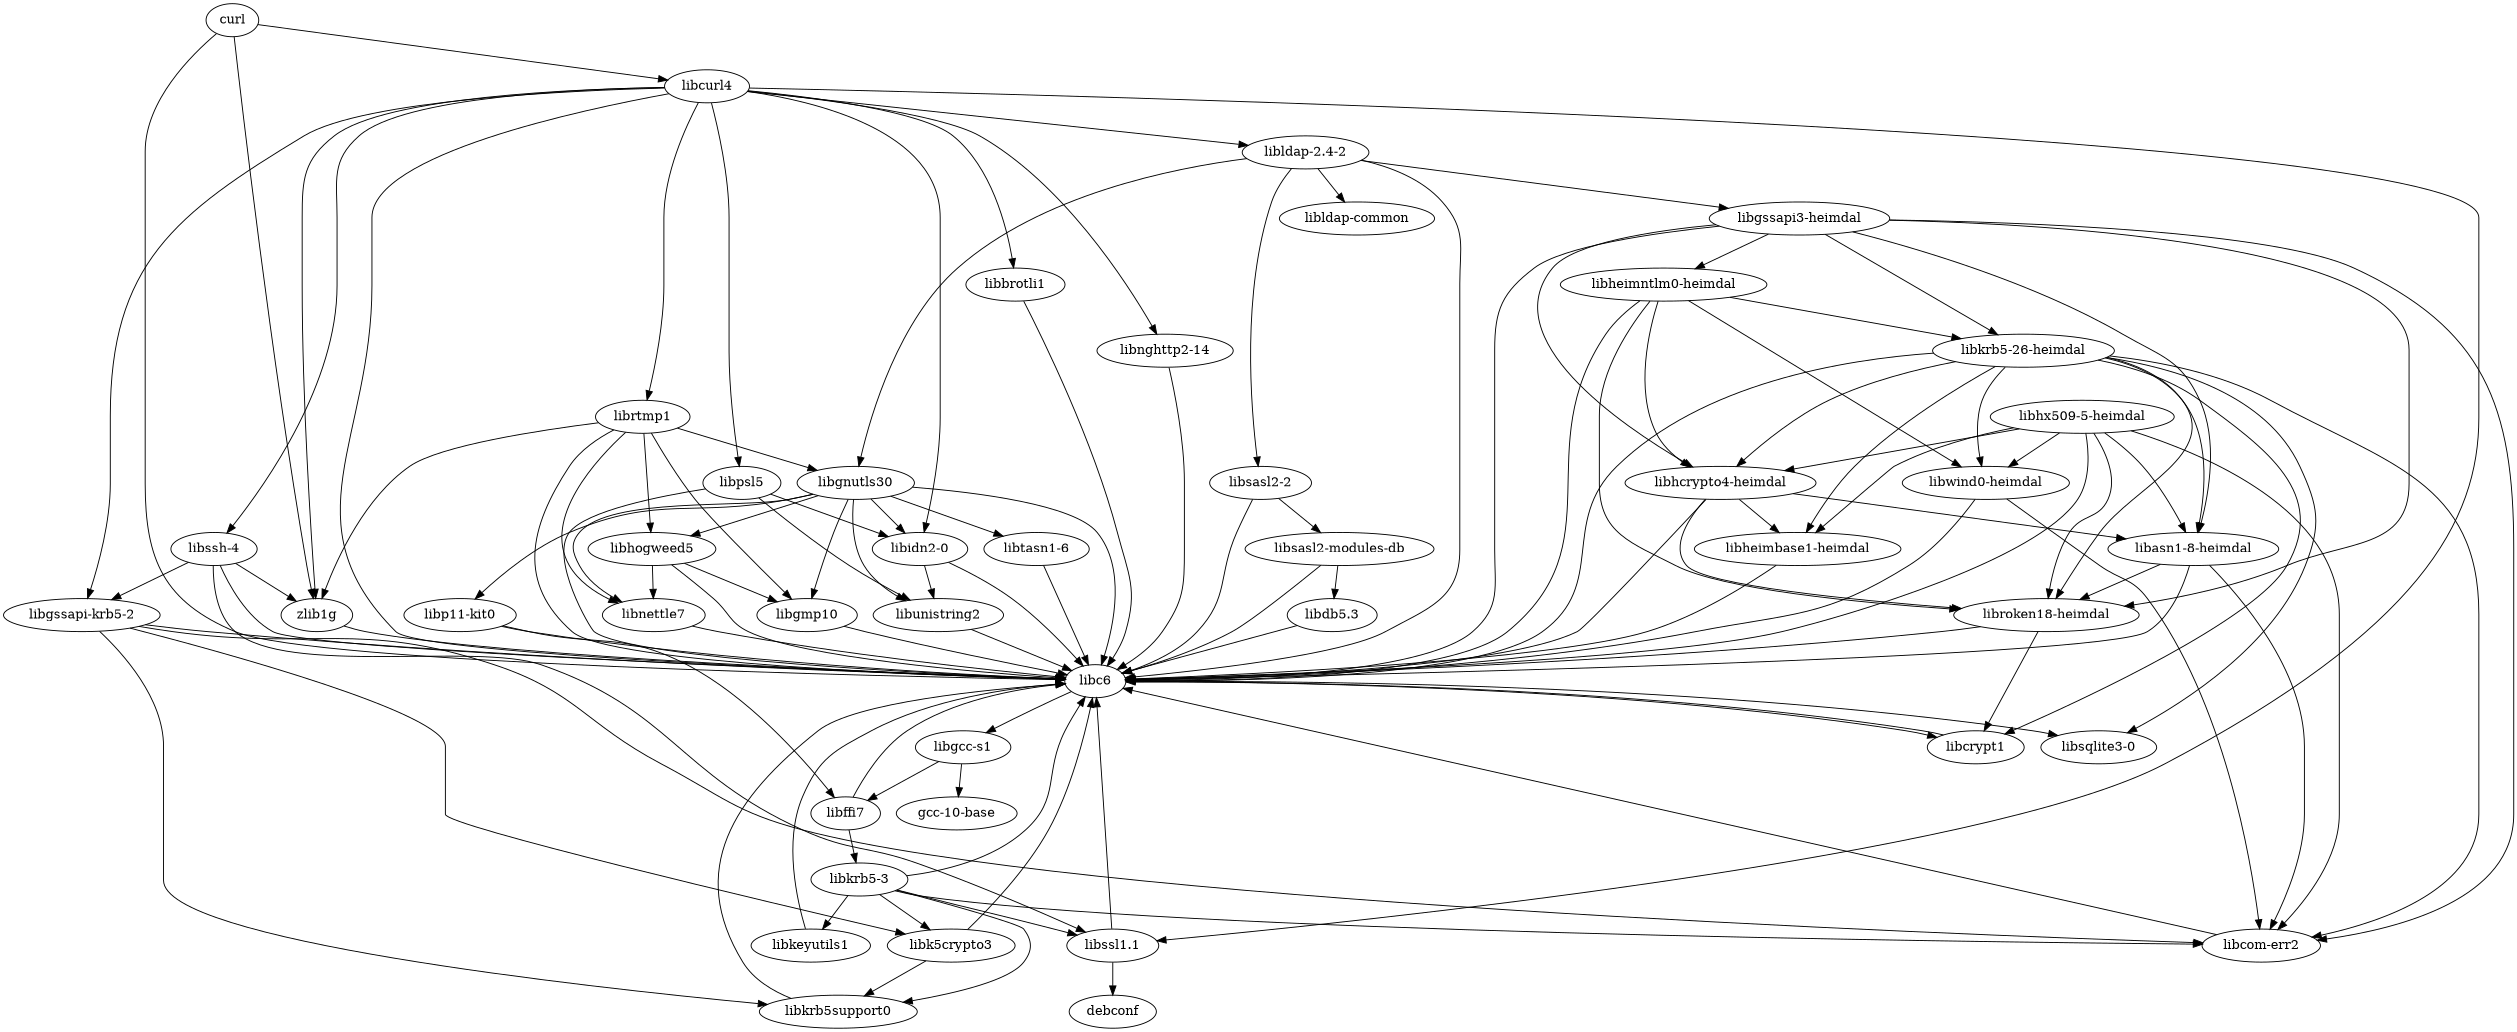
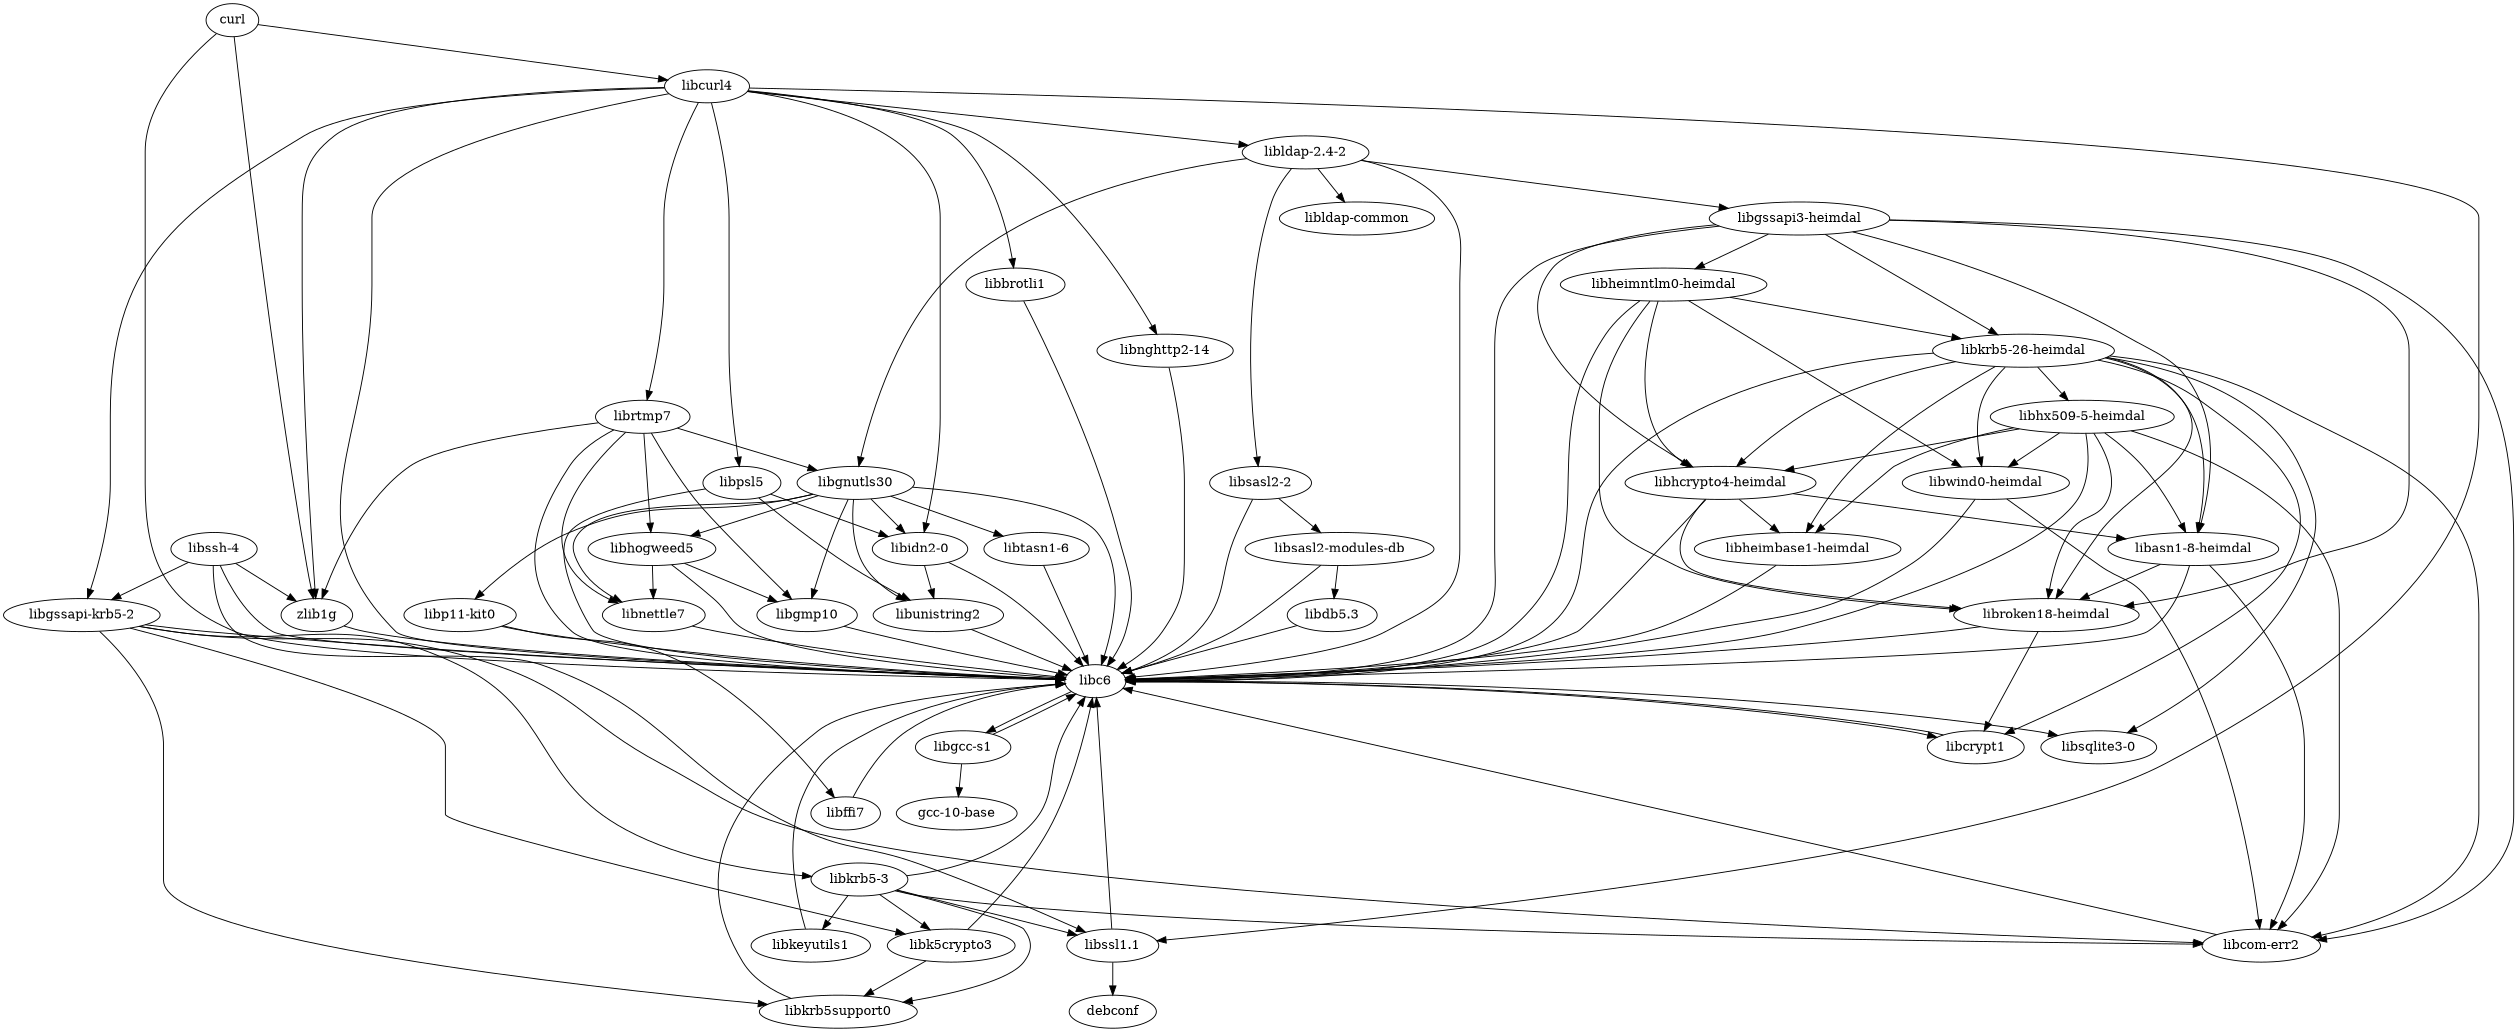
(337, 184) -> none
none -> (2050, 380)
(643, 417) -> (643, 417)
(907, 779) -> (1030, 717)
(852, 842) -> (499, 692)
